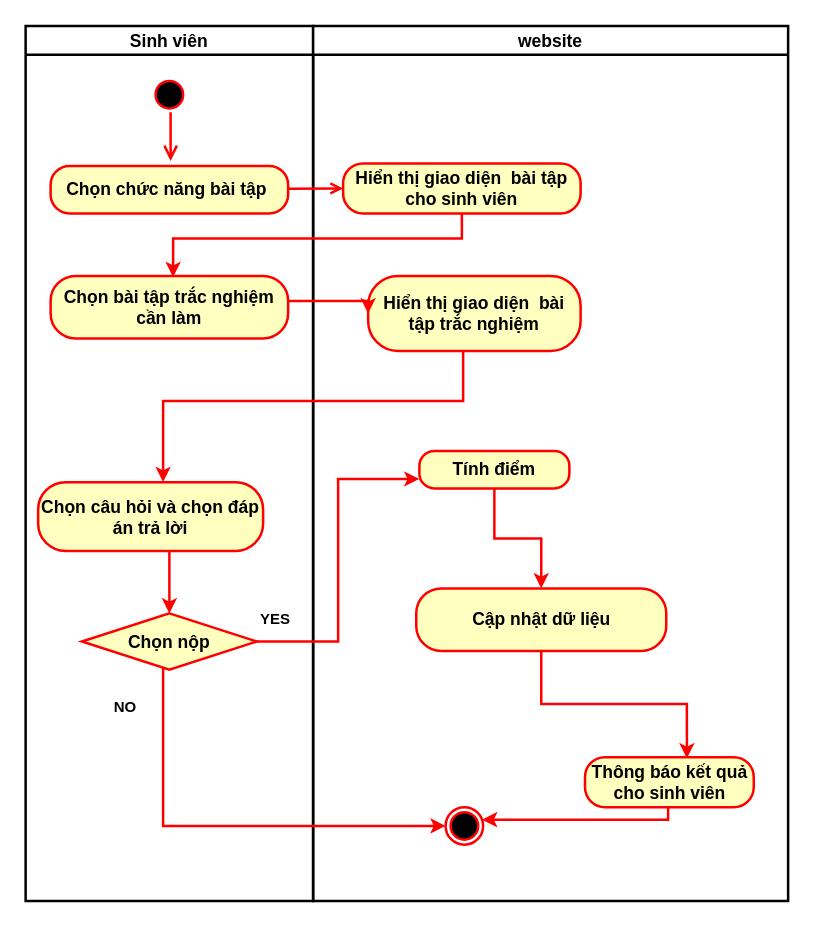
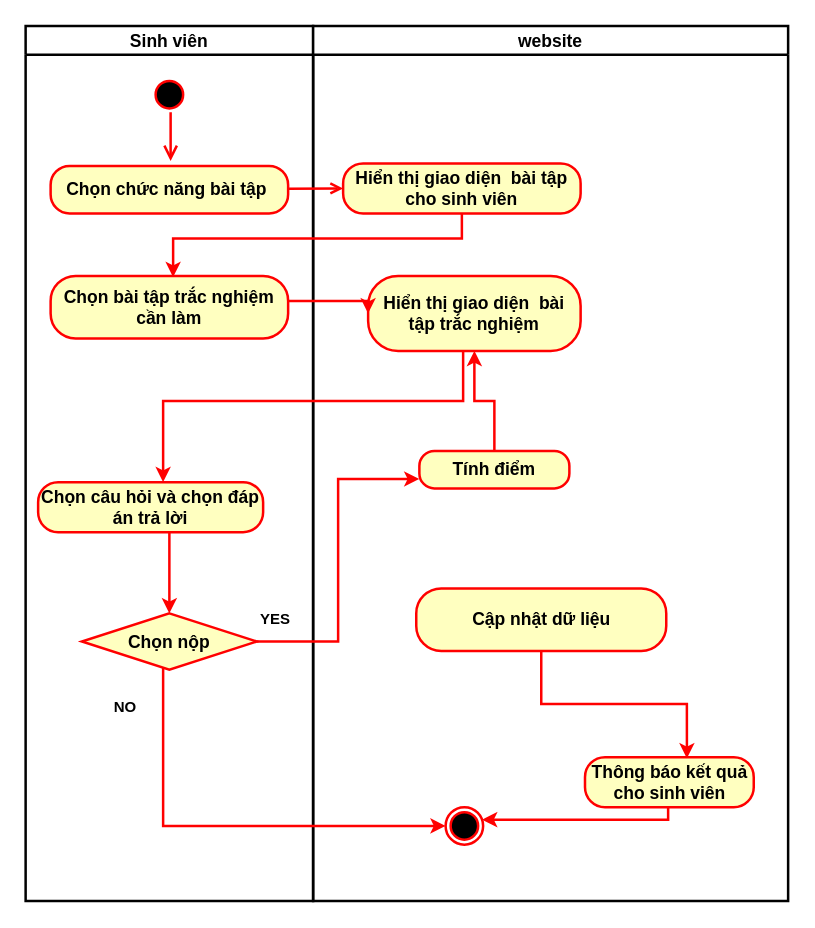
(151, 516) -> (151, 507)
(512, 538) -> (490, 401)
